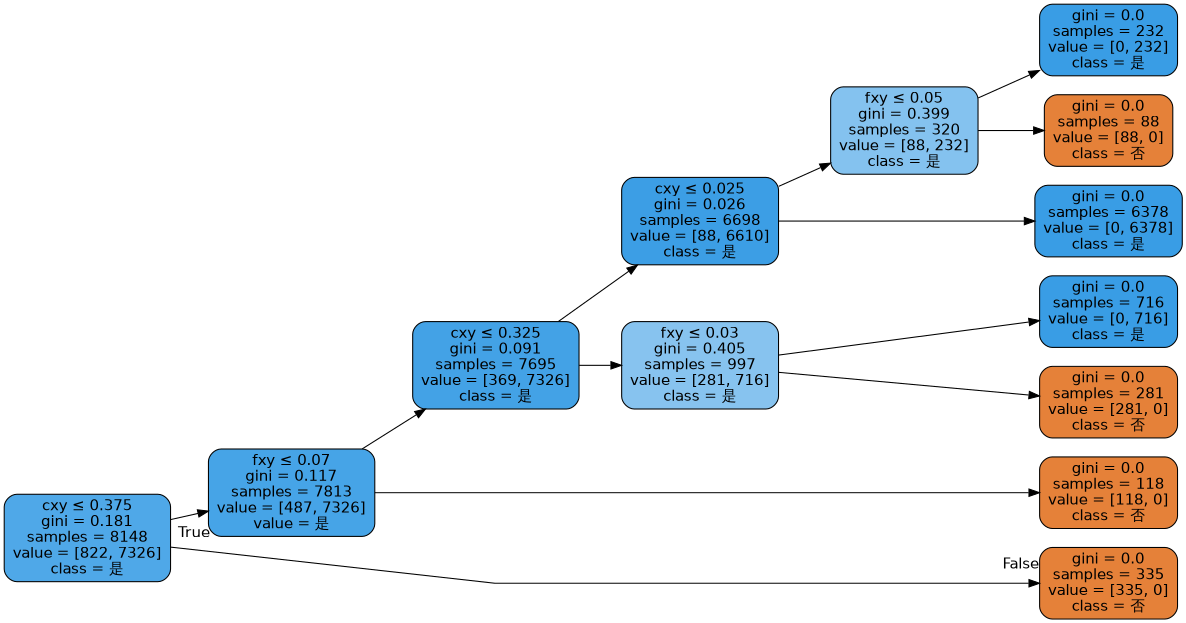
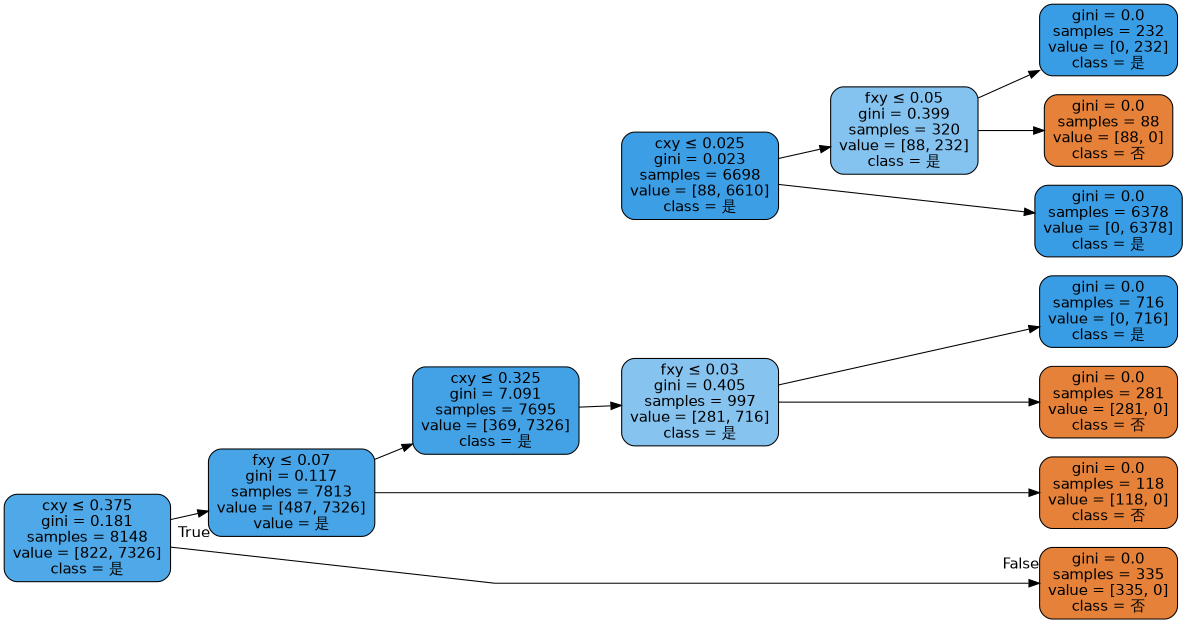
(700, 205) -> (700, 159)
(594, 296) -> none
(496, 349) -> (496, 394)
